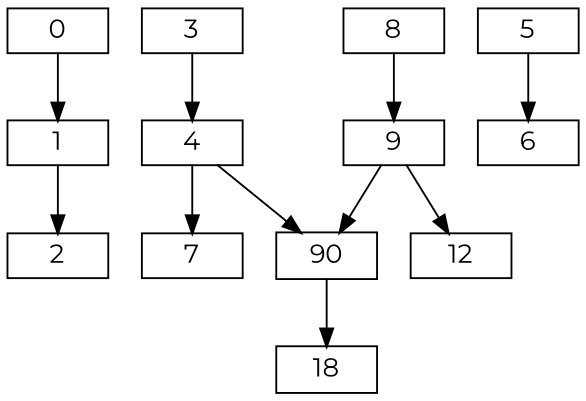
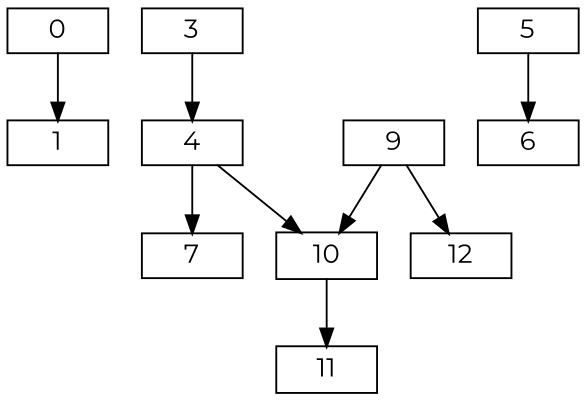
(394, 31) -> none
(58, 256) -> none
(327, 256) -> (327, 256)
(327, 370) -> (327, 370)
